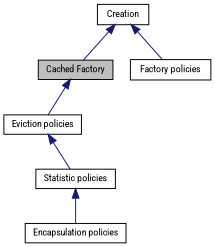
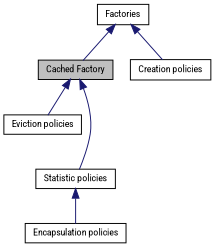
(123, 15) -> (123, 15)
(171, 70) -> (171, 70)
(62, 156) -> (91, 129)
